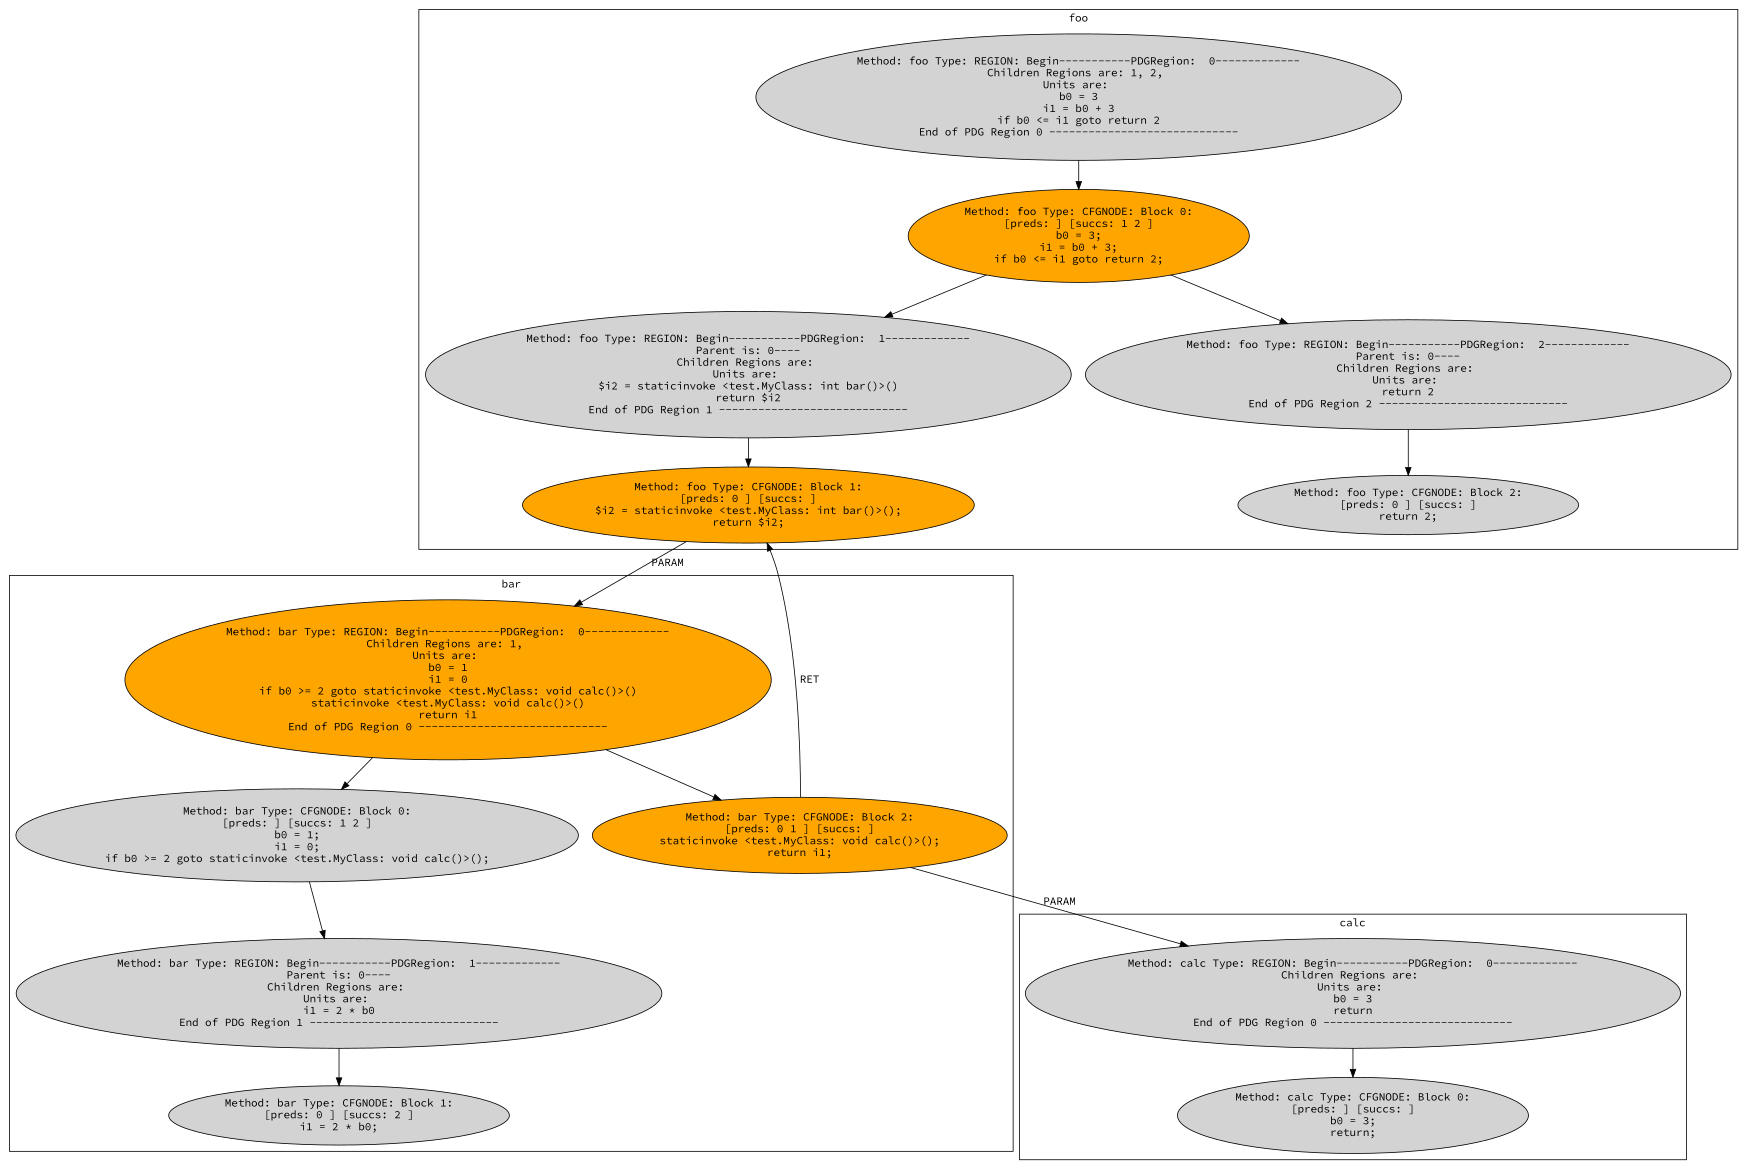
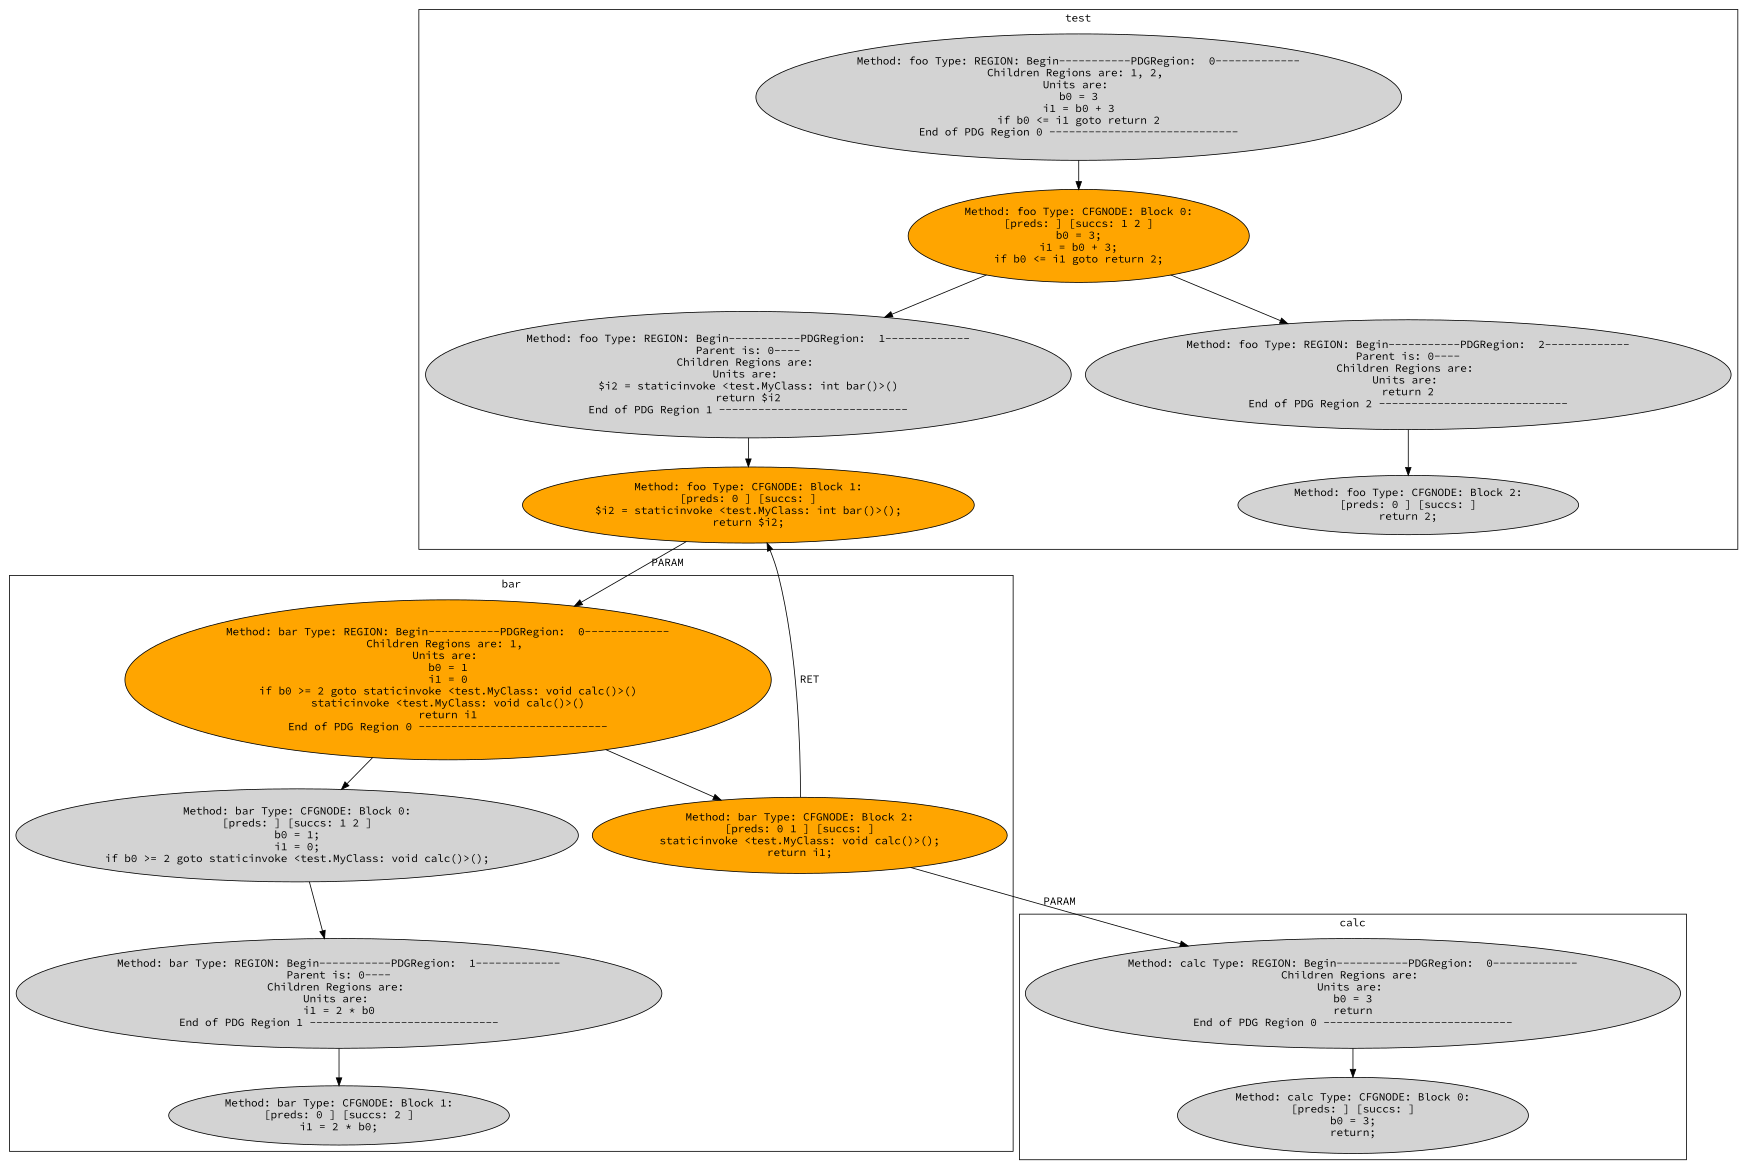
(1078, 19) -> (1078, 19)
